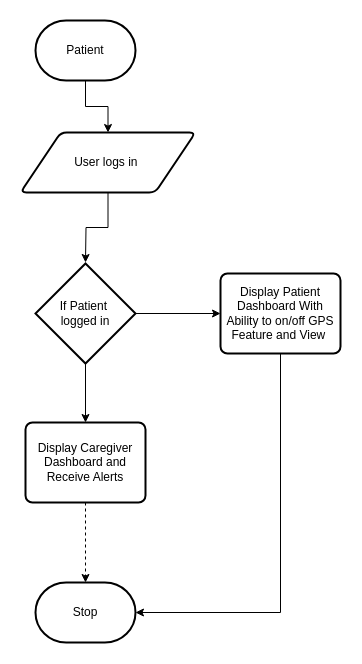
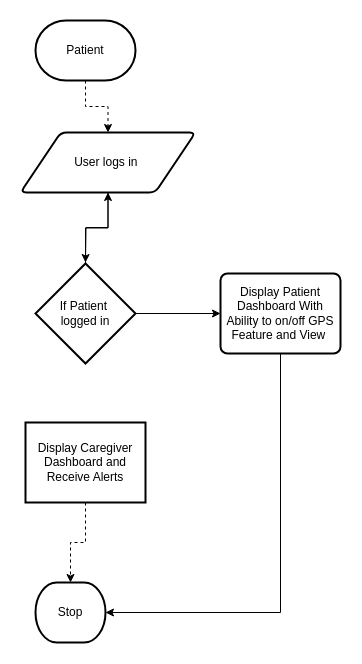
(93, 107) -> (93, 107)
(86, 390) -> (86, 261)
(86, 463) -> (86, 463)
(86, 613) -> (71, 613)
